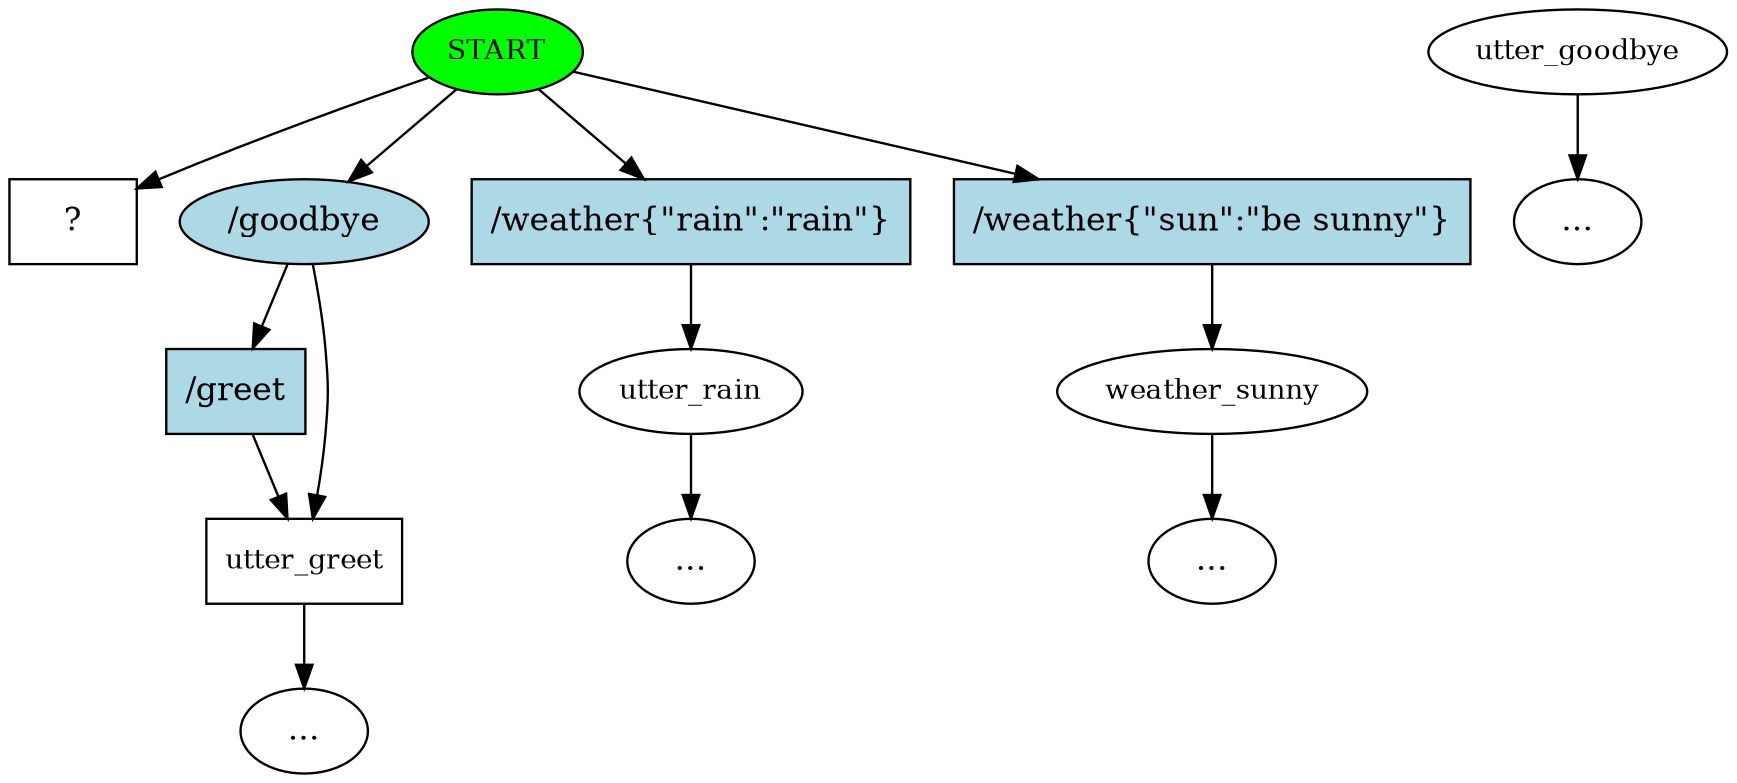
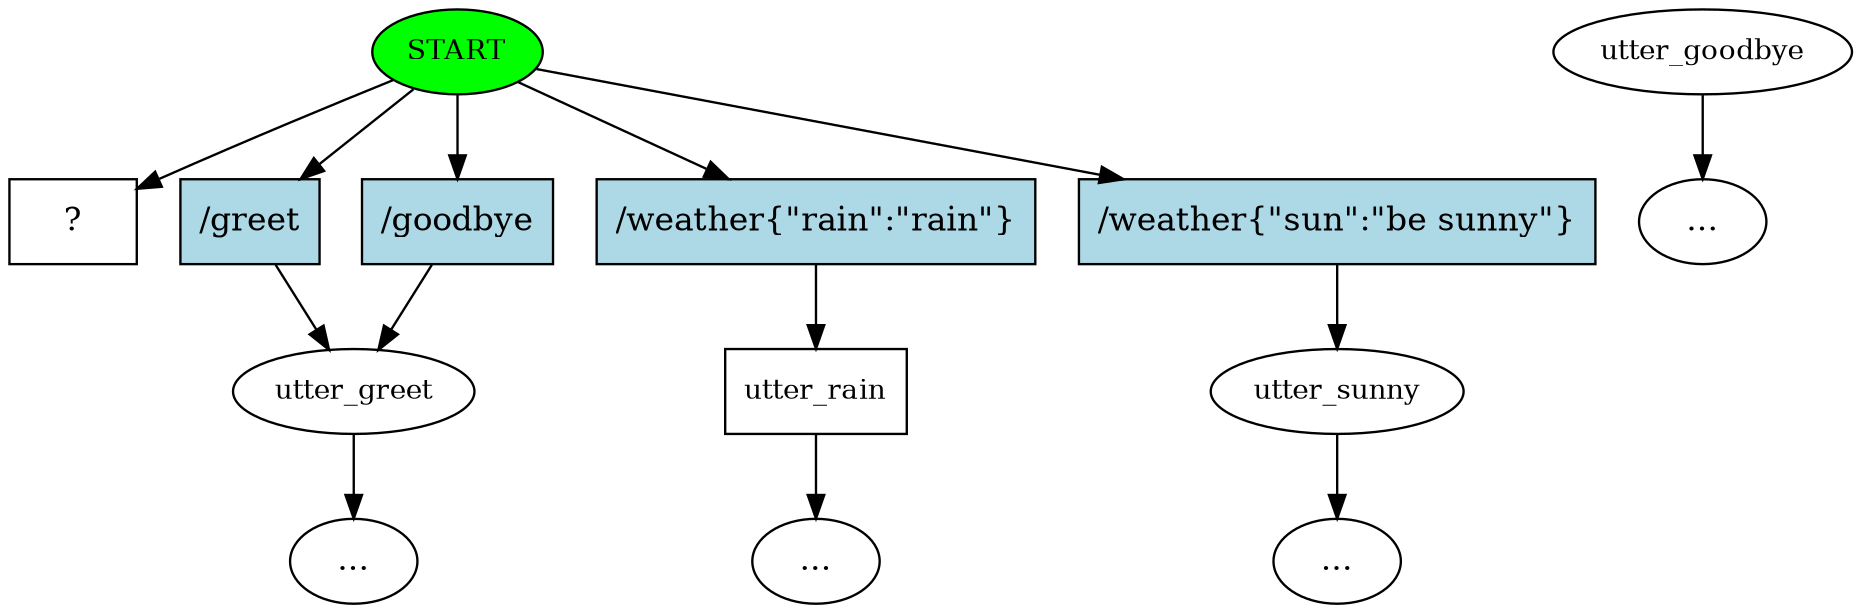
(304, 222) -> (458, 222)
(275, 295) -> (366, 127)
(691, 391) -> (816, 391)
(1212, 391) -> (1337, 391)
(304, 561) -> (354, 391)
